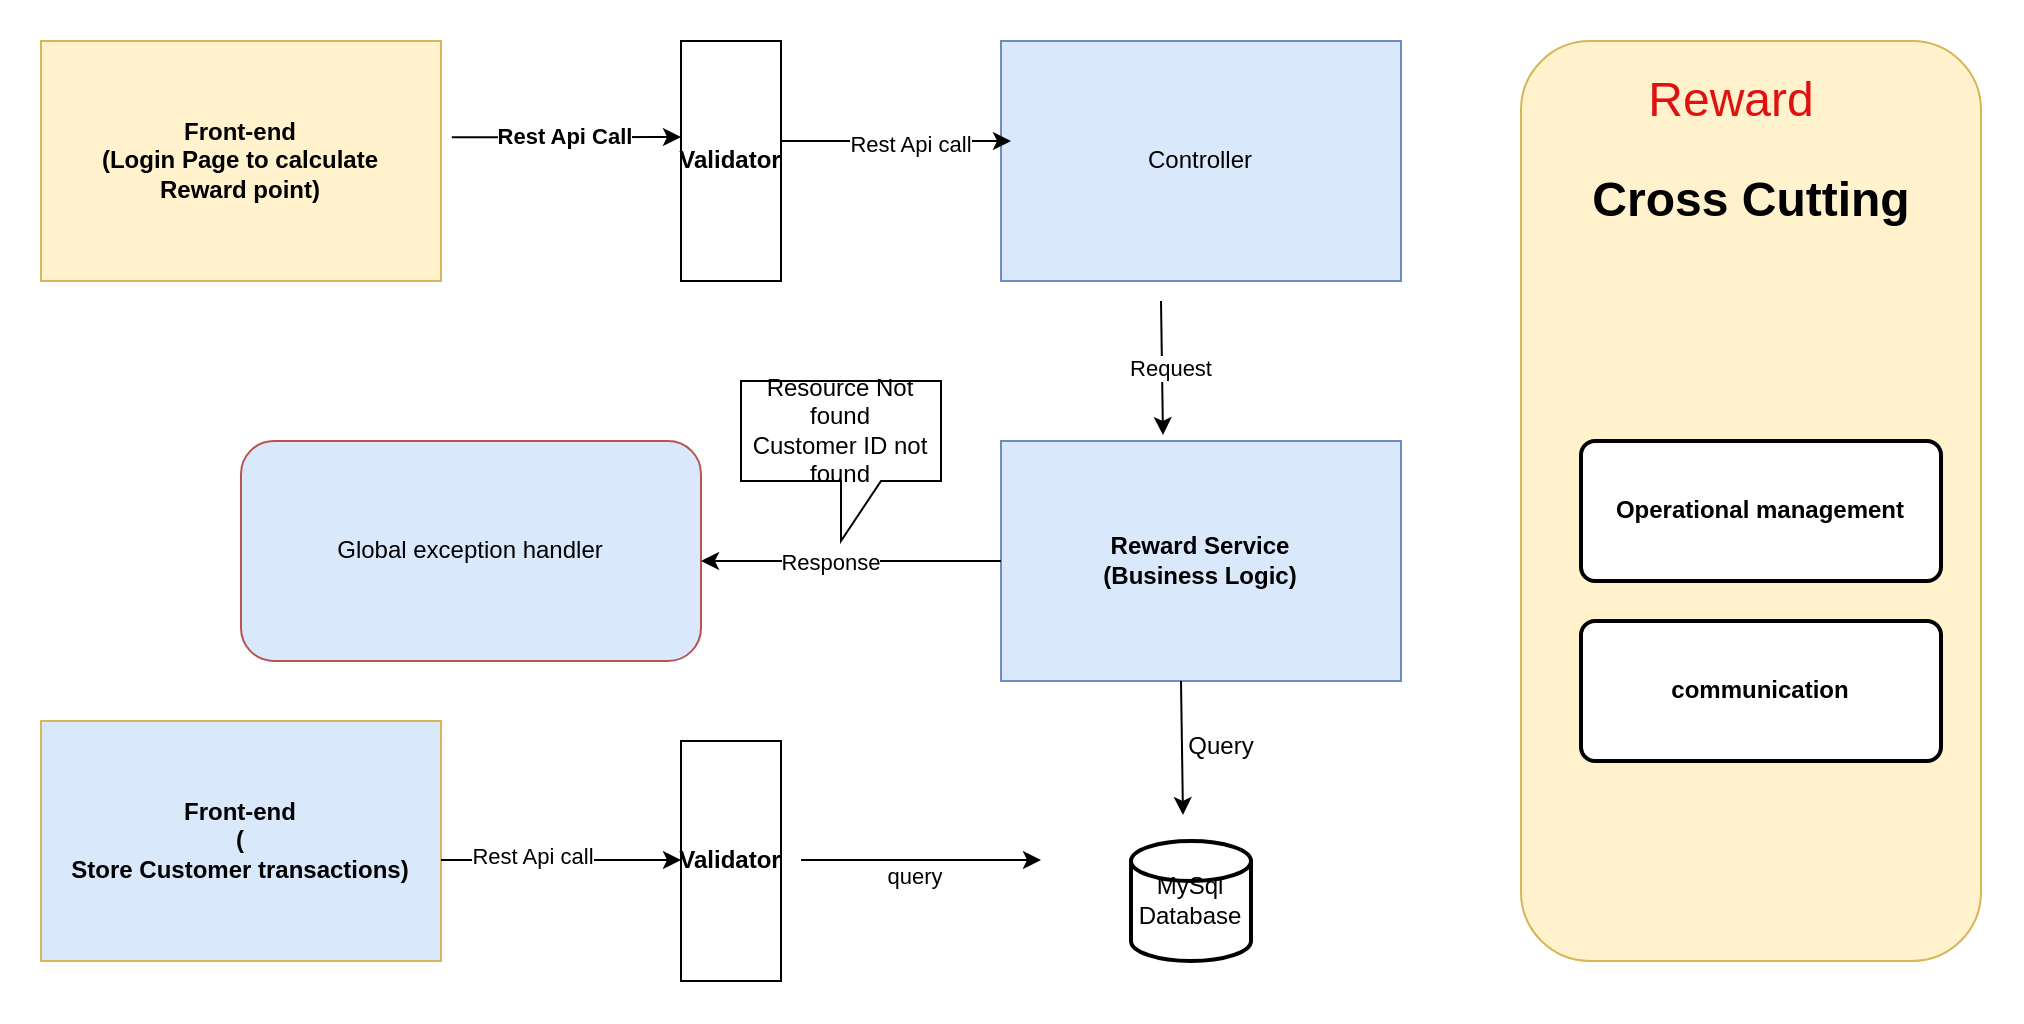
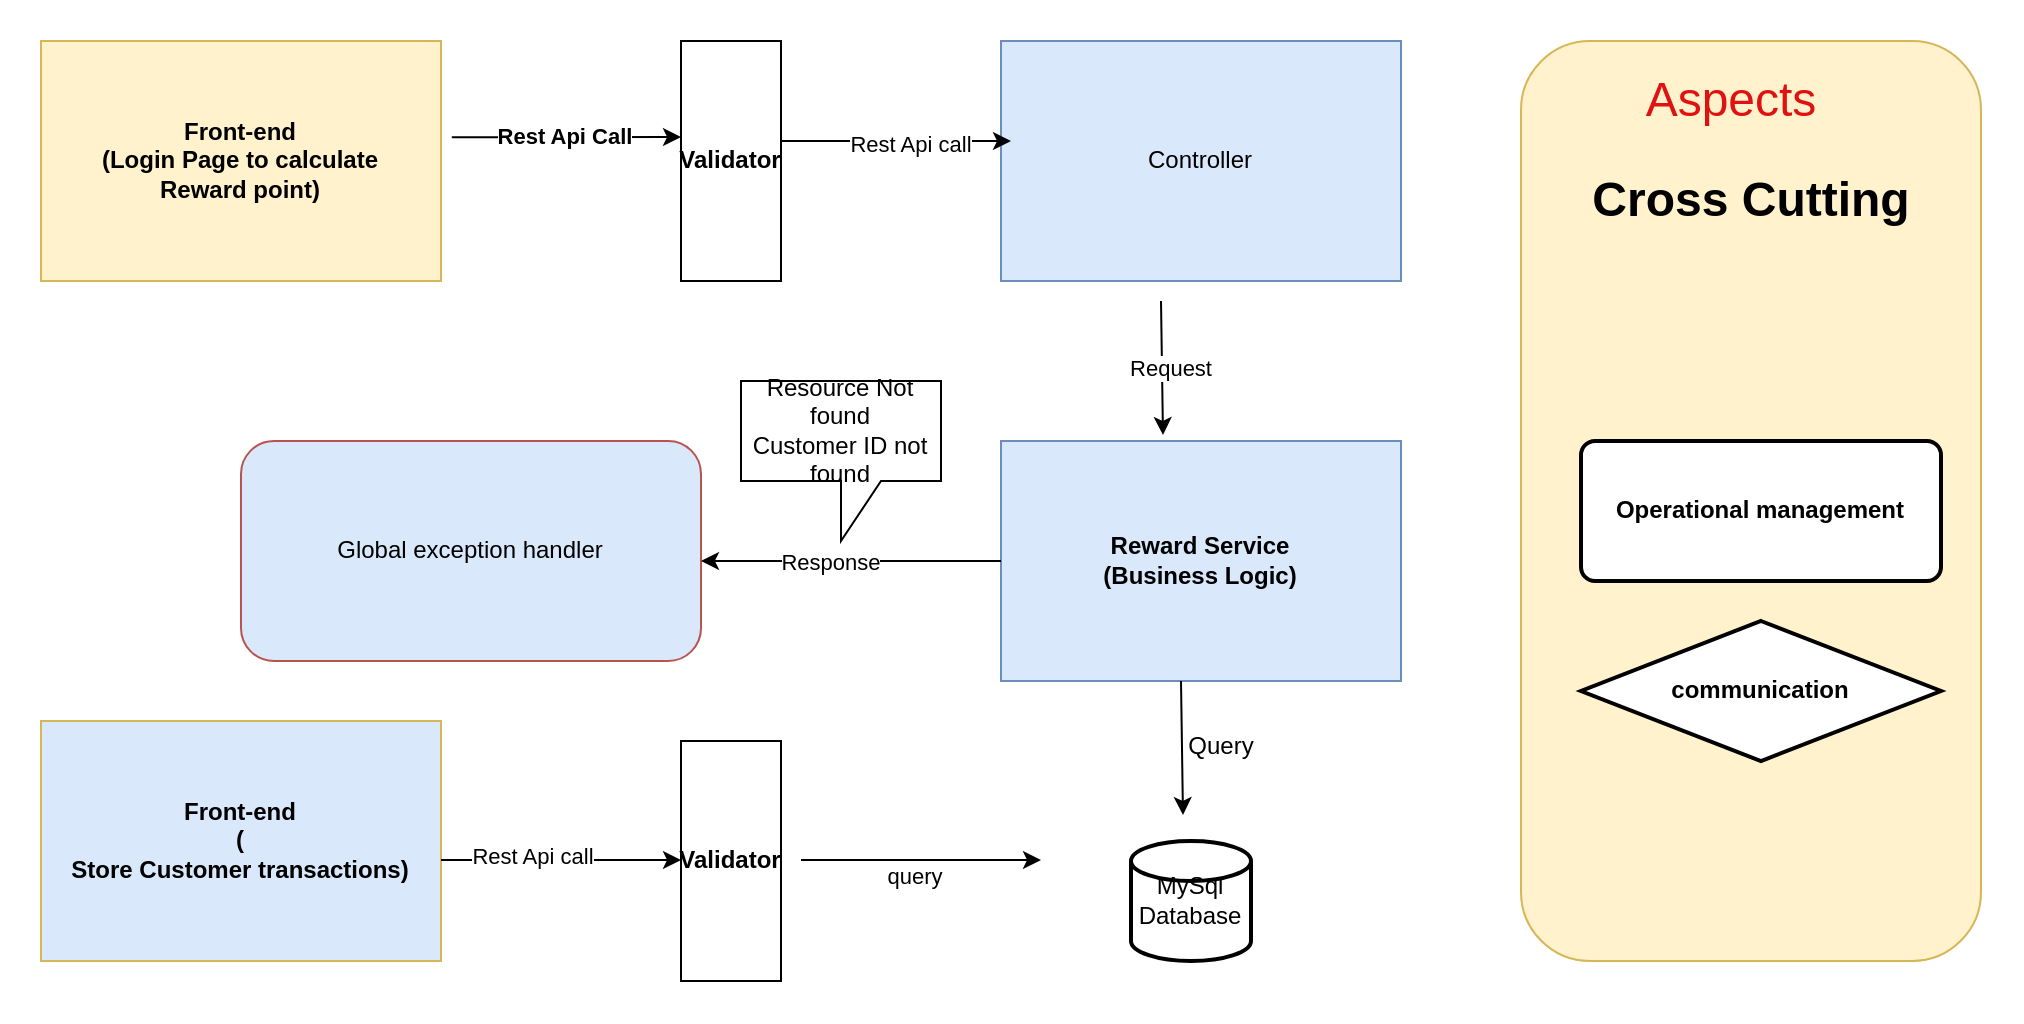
(1732, 101) -> (1732, 101)
(1761, 691) -> (1761, 691)
